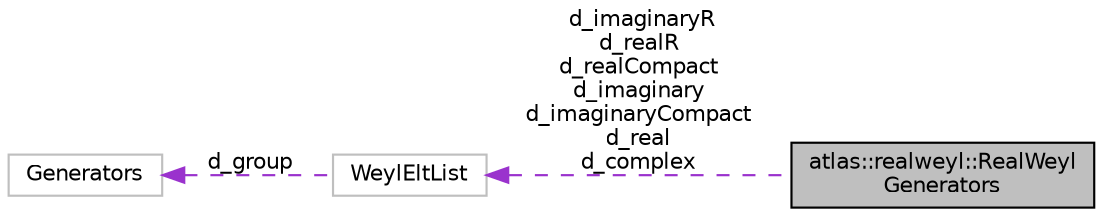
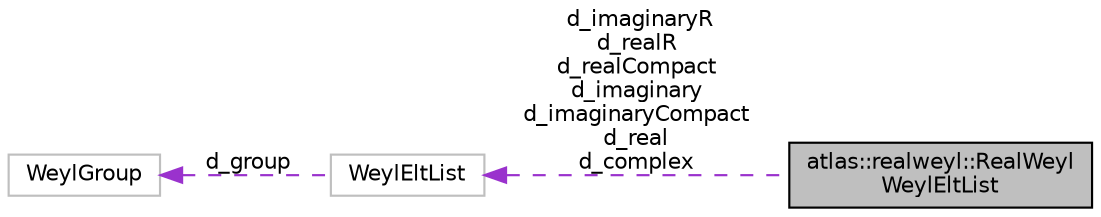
(85, 175) -> (84, 175)
(943, 175) -> (941, 175)
